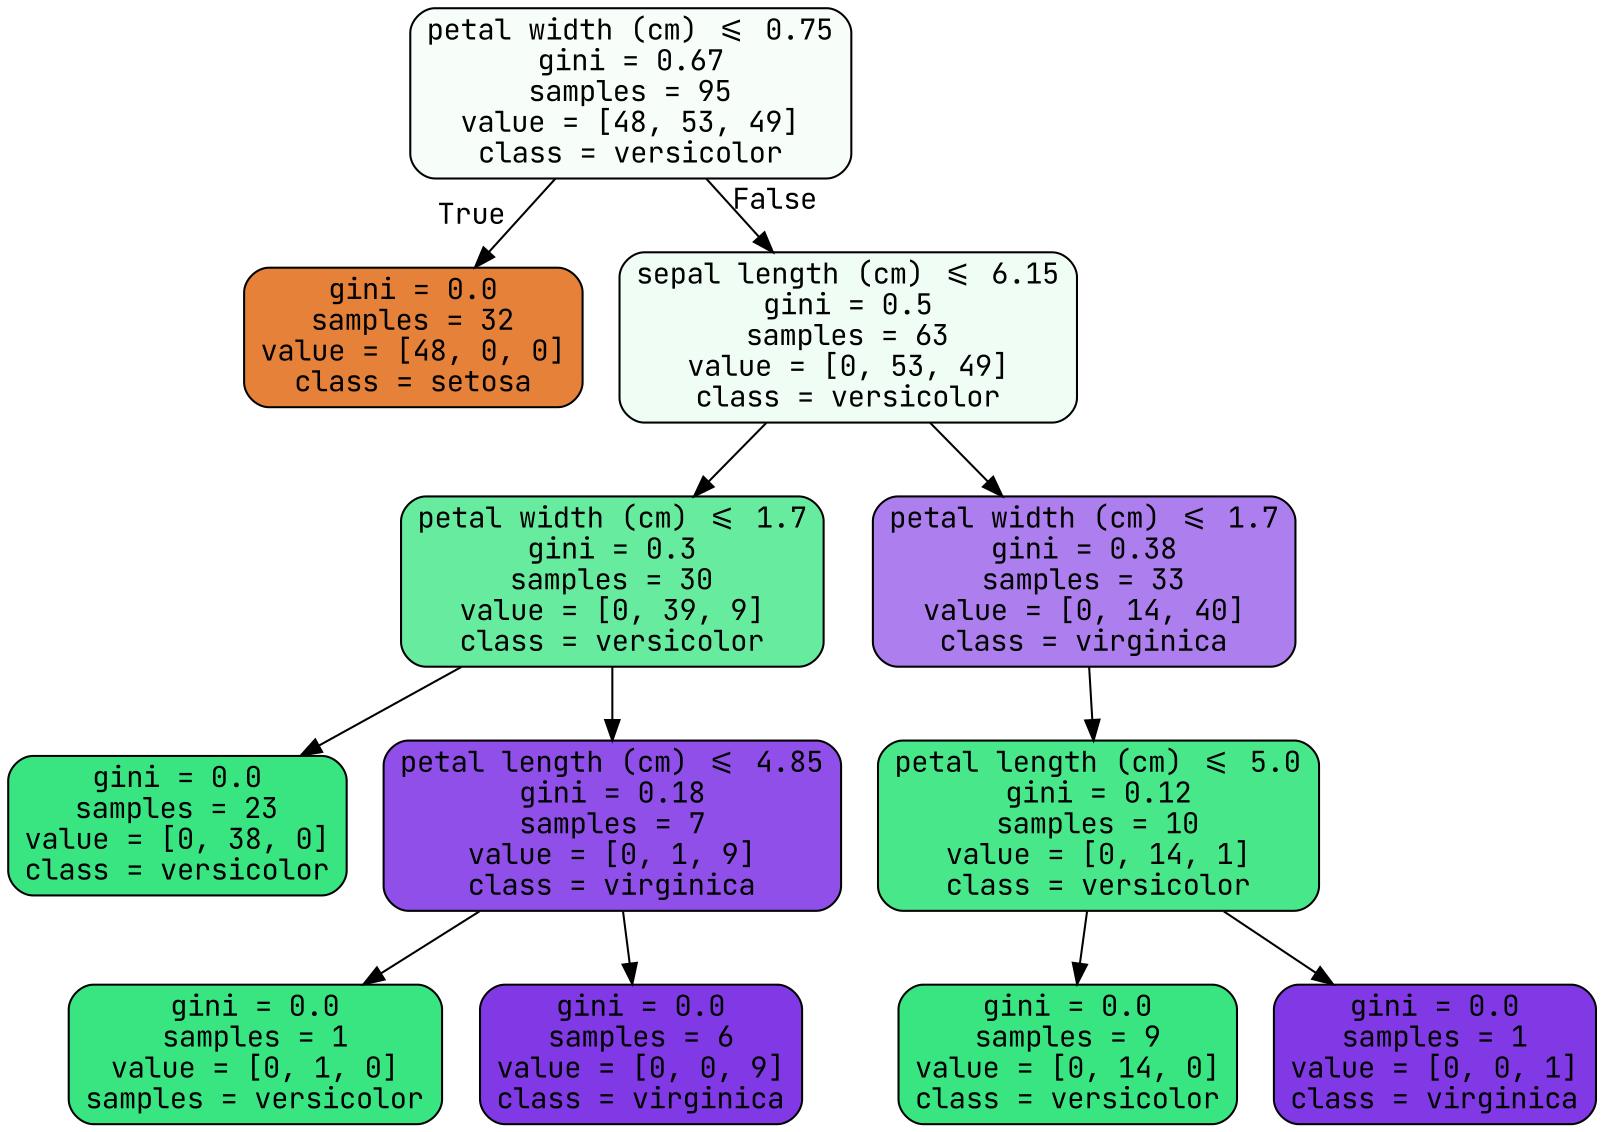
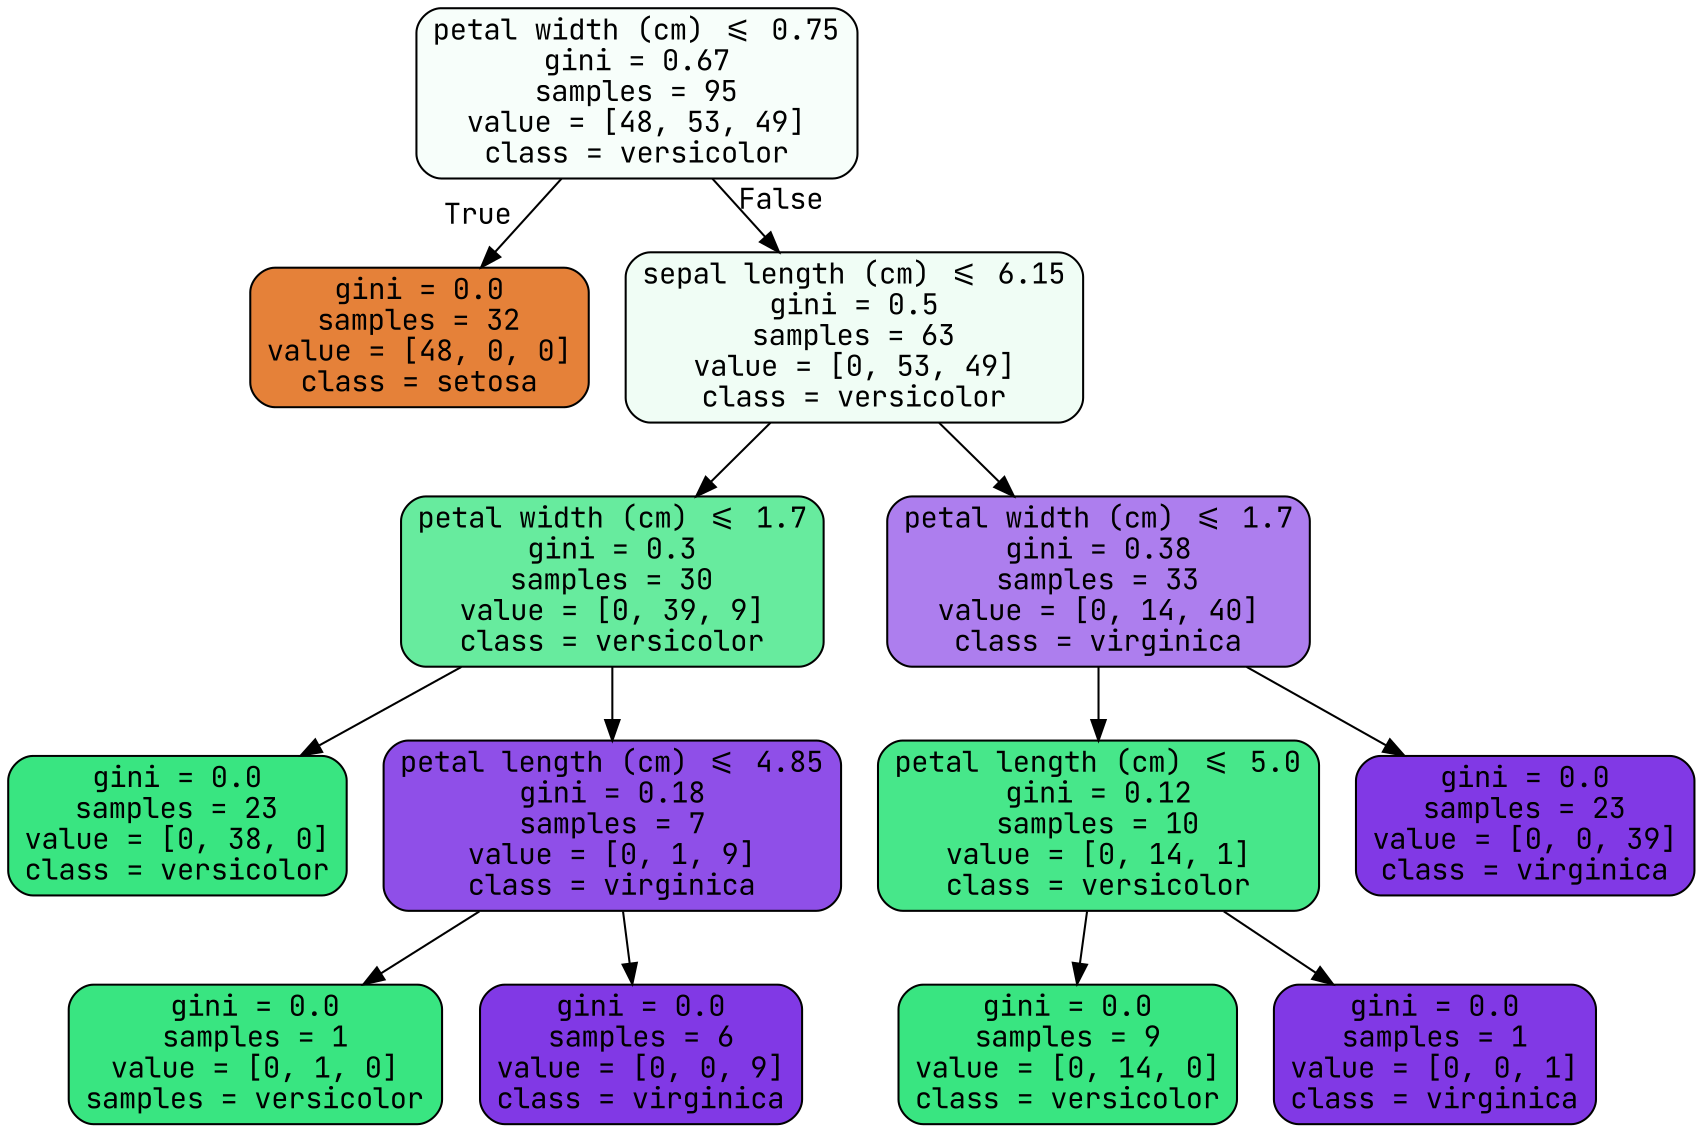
none -> (1525, 826)
